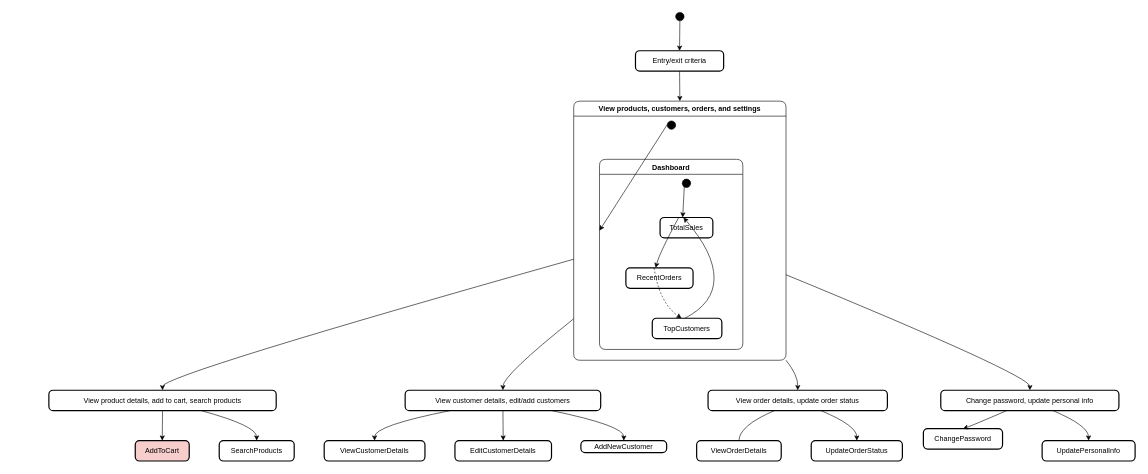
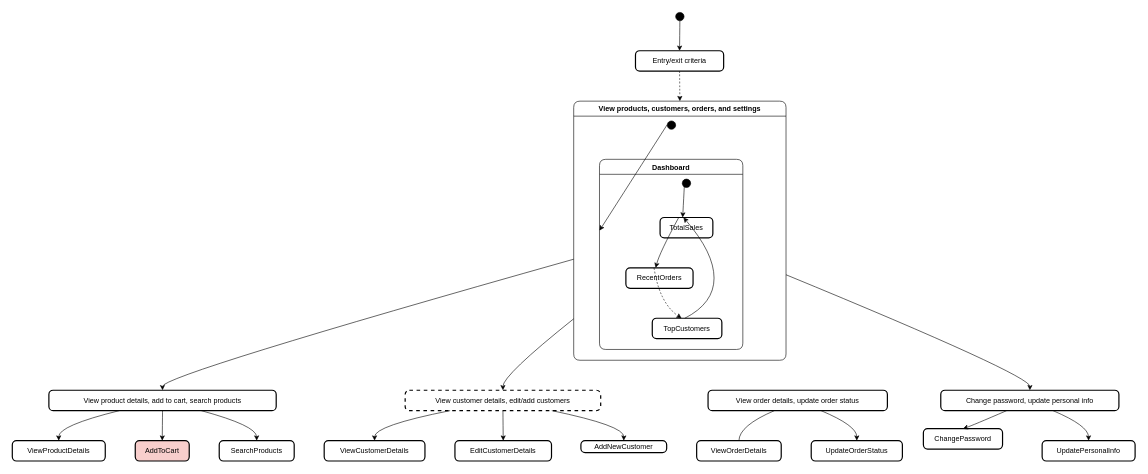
(680, 84) -> (680, 84)
(794, 372) -> none
(503, 401) -> (503, 401)
none -> (85, 420)
none -> (59, 451)
